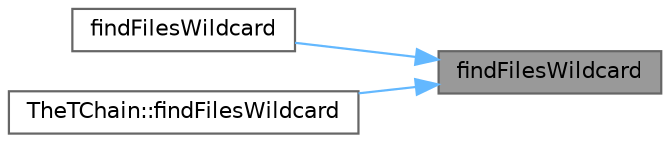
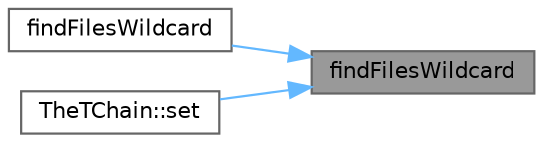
(184, 112) -> (120, 112)
